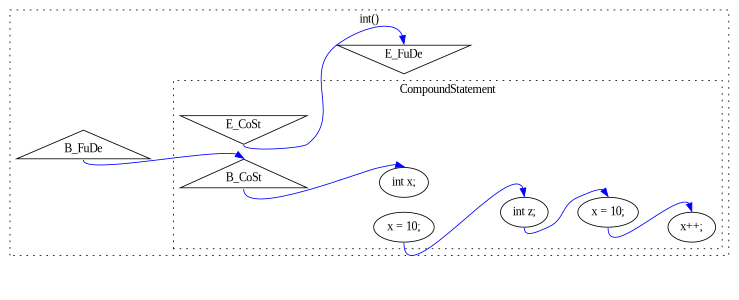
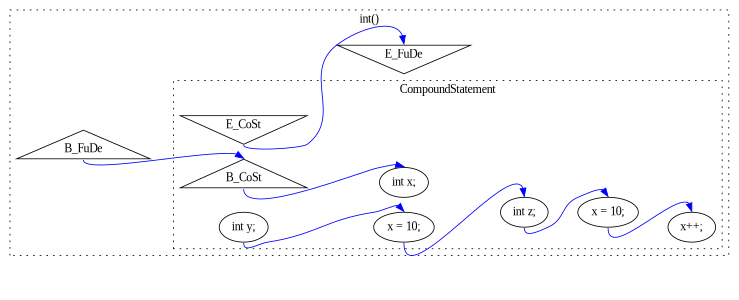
none -> (244, 227)
